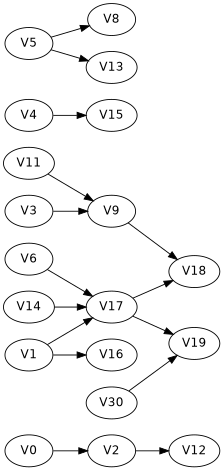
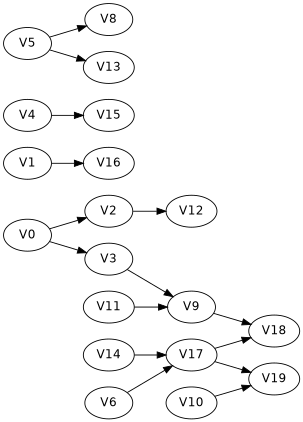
none -> (64, 246)
(66, 333) -> none
(112, 403) -> (192, 403)
